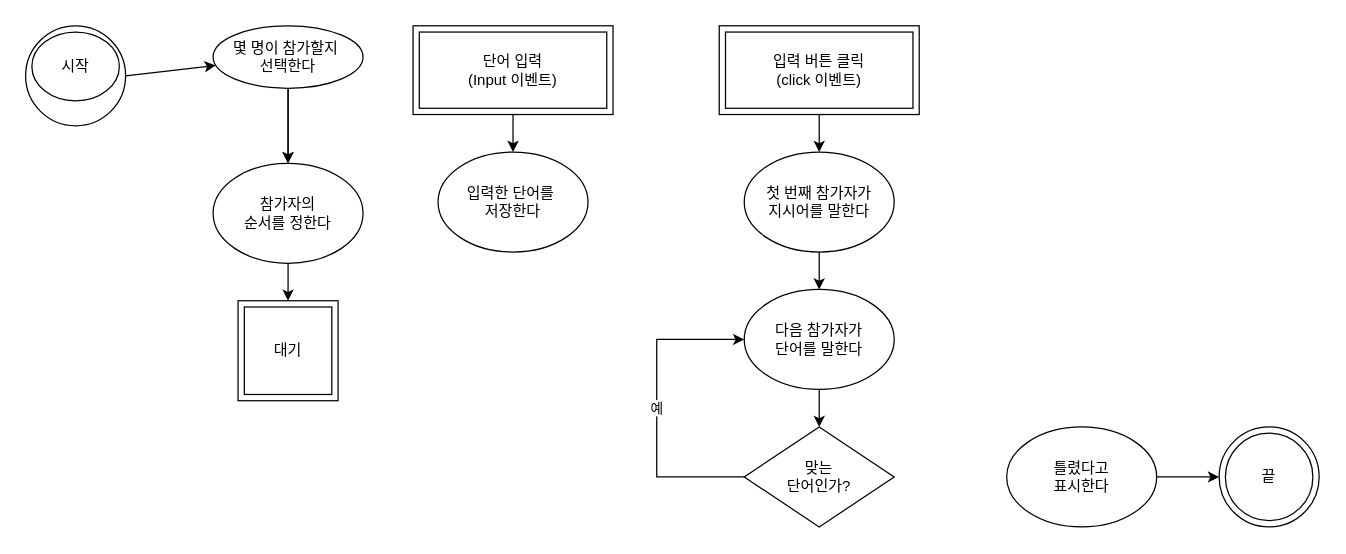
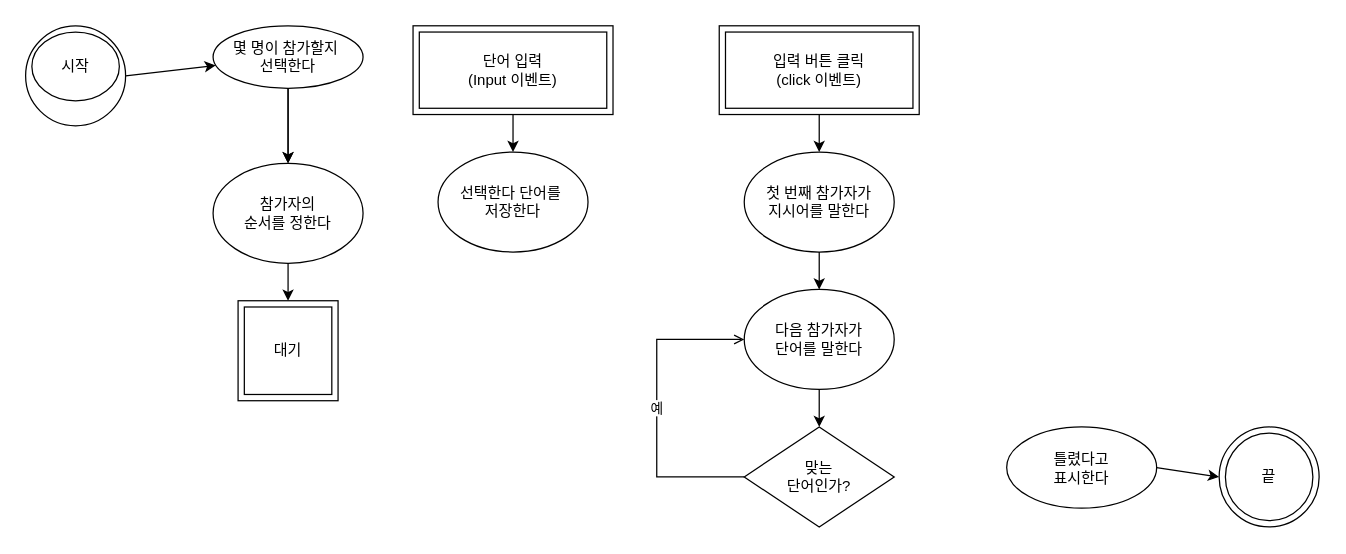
(513, 202) -> (513, 202)
(734, 339) -> (737, 339)
(1082, 477) -> (1082, 468)
